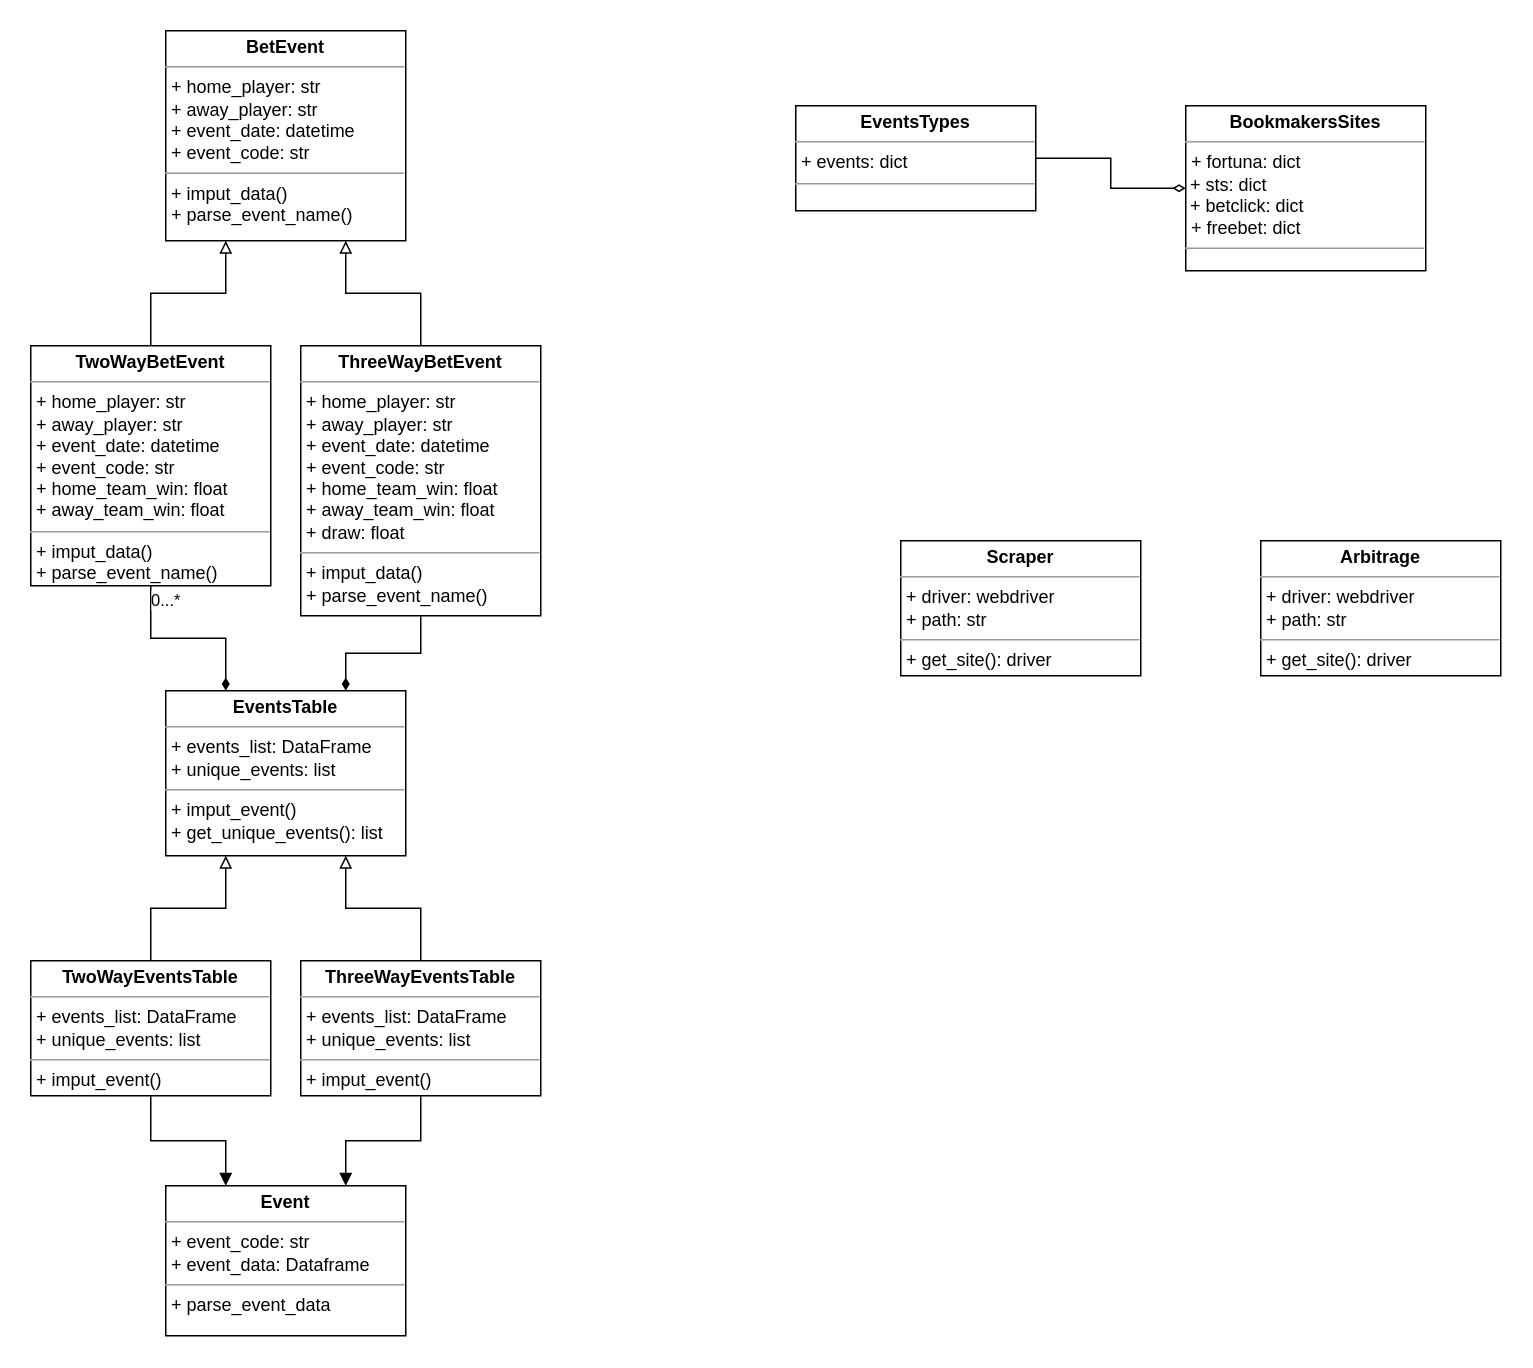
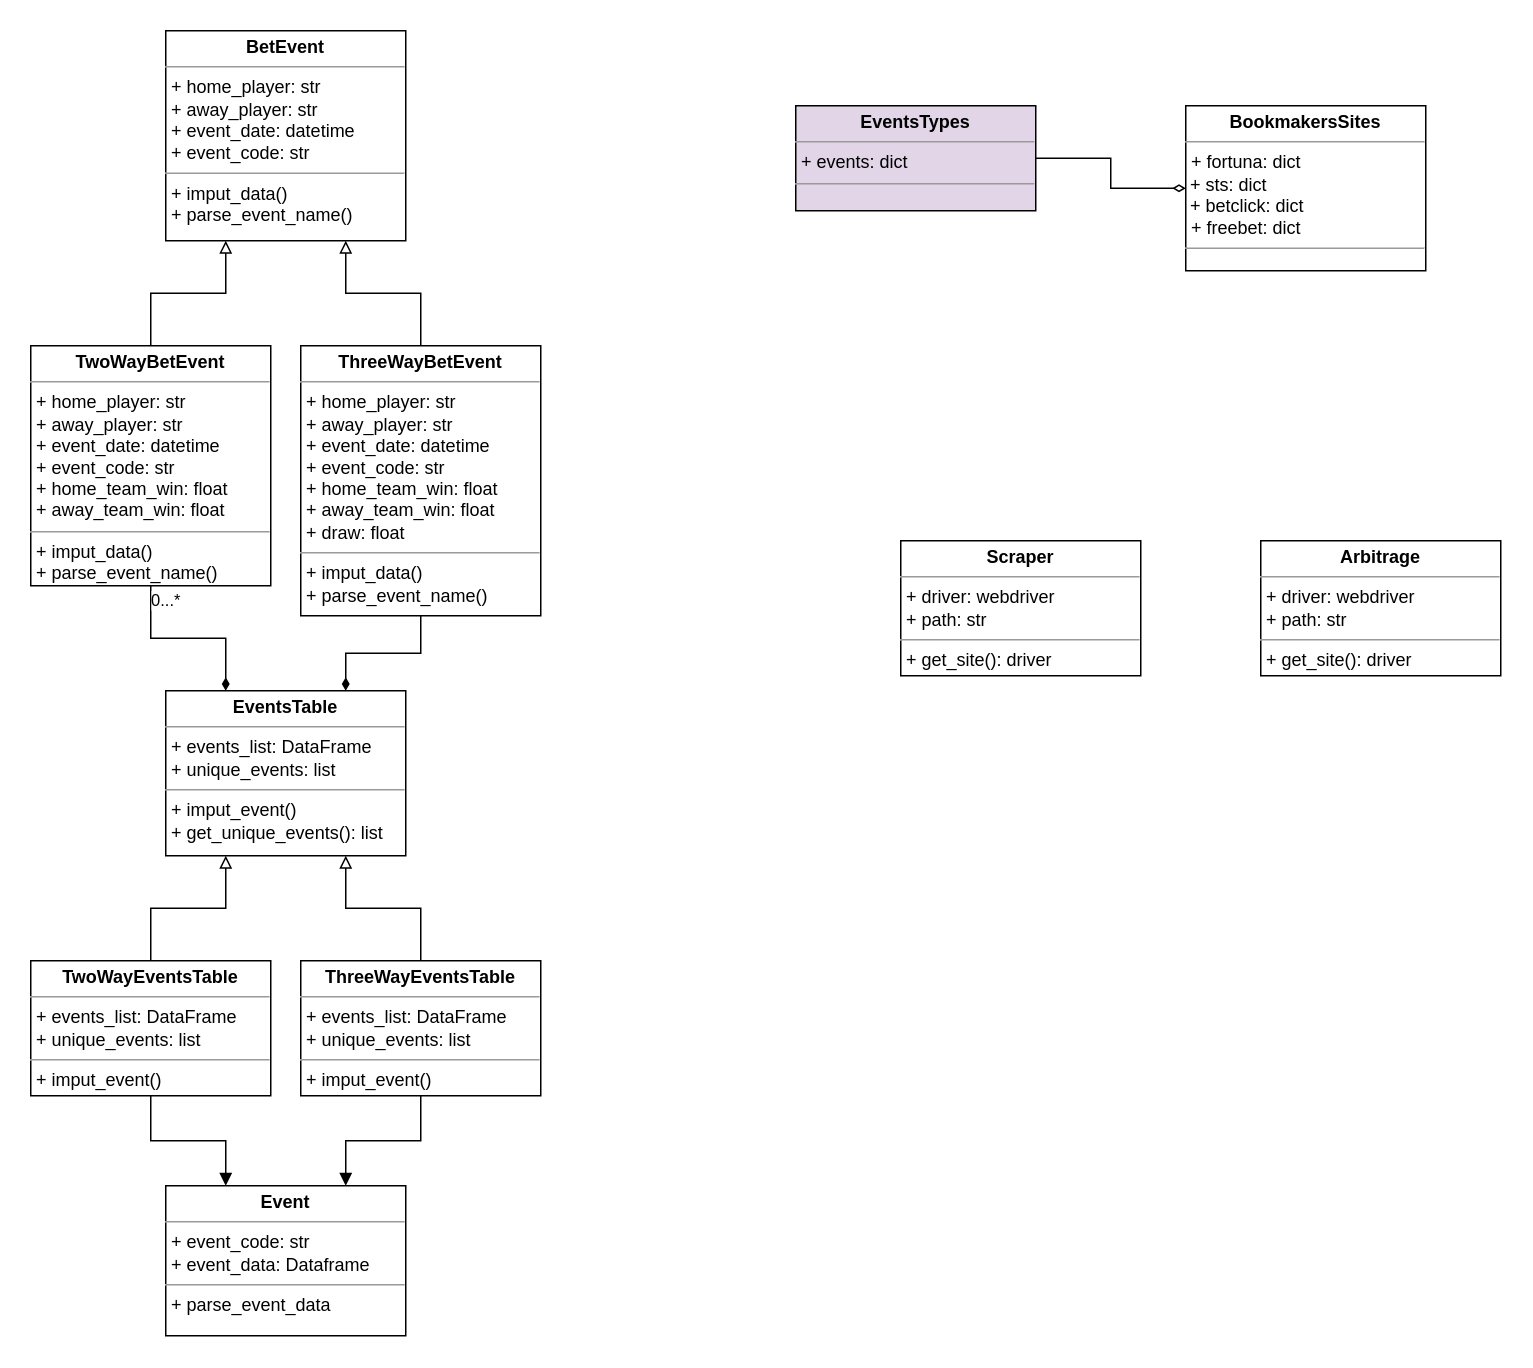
(916, 158) -> (916, 158)
